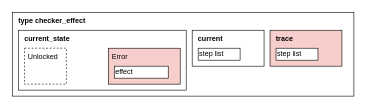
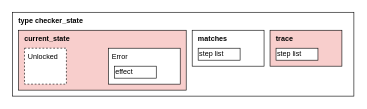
(56, 21) -> (54, 21)
(212, 39) -> (212, 39)
(122, 57) -> (122, 57)
(102, 60) -> (102, 60)
(141, 72) -> (135, 72)
